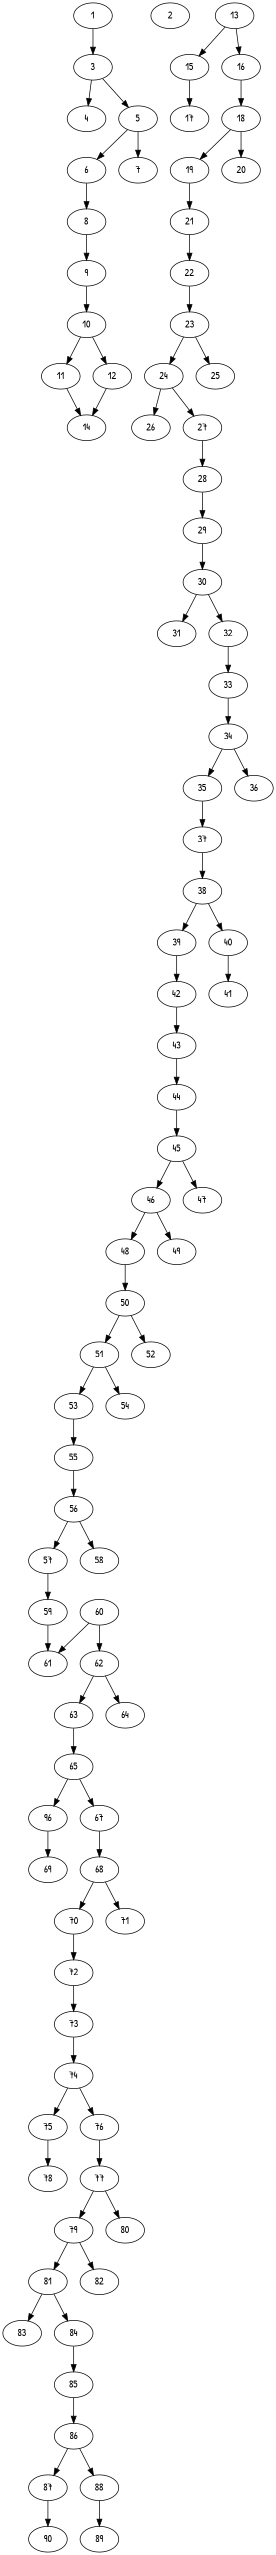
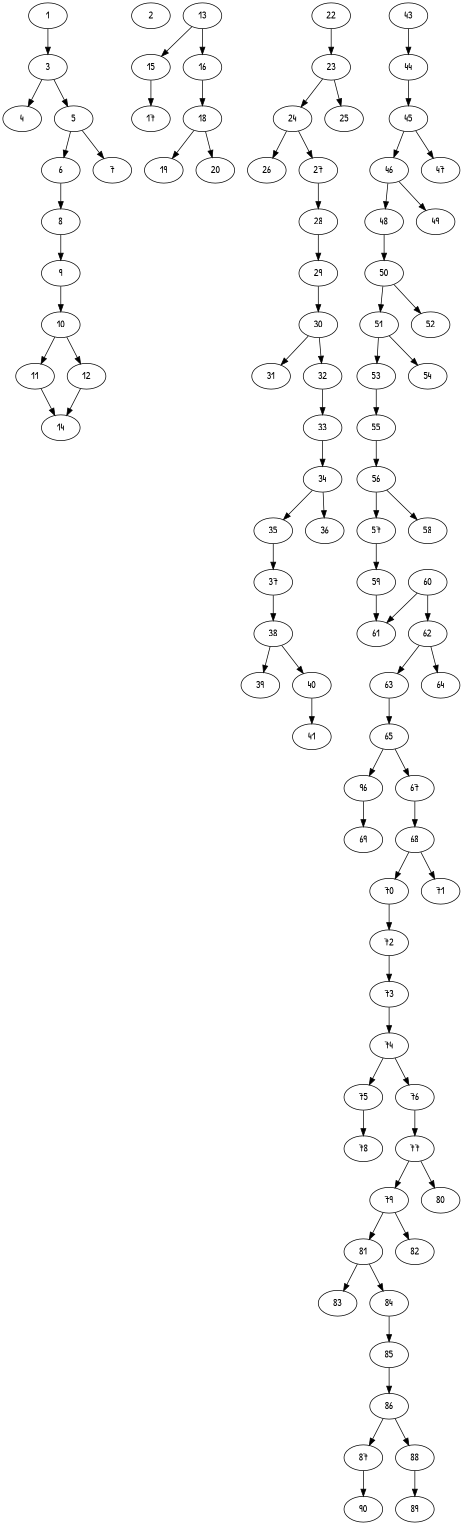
(190, 222) -> none
(177, 994) -> none
